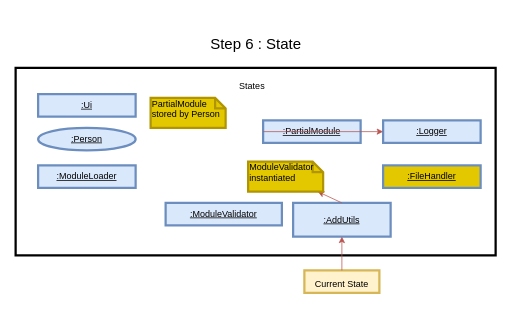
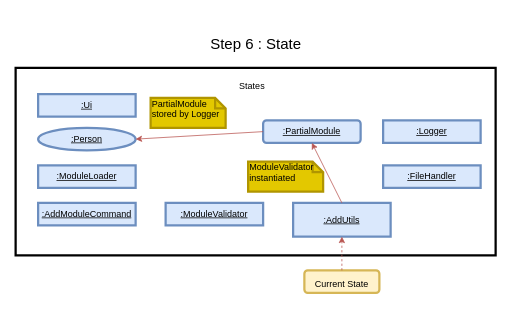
(189, 109) -> (189, 109)
(312, 132) -> (312, 132)
(320, 132) -> (202, 135)
(432, 177) -> (432, 177)
(331, 198) -> (328, 175)
none -> (87, 214)
(224, 214) -> (214, 214)
(342, 256) -> (342, 256)
(342, 282) -> (342, 282)
